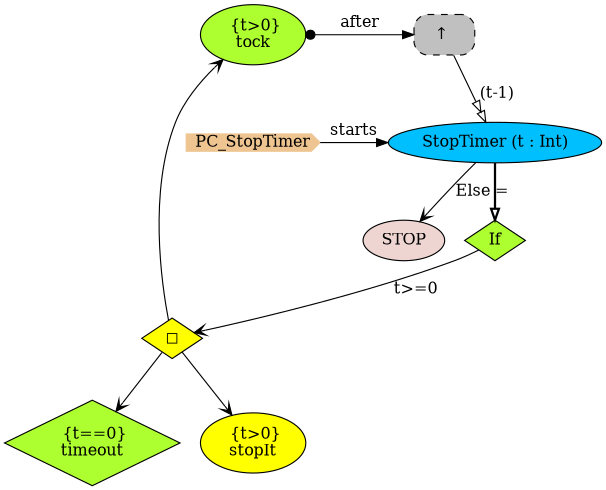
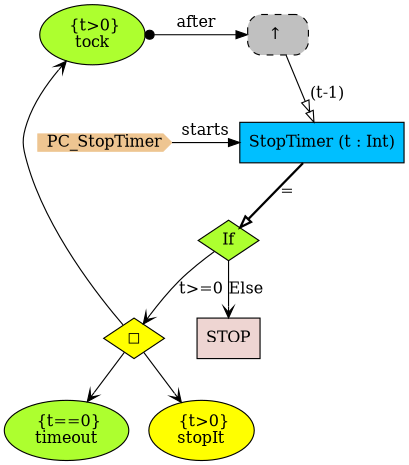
(495, 143) -> (322, 143)
(451, 188) -> (229, 284)
(404, 240) -> (229, 338)
(92, 443) -> (67, 430)
